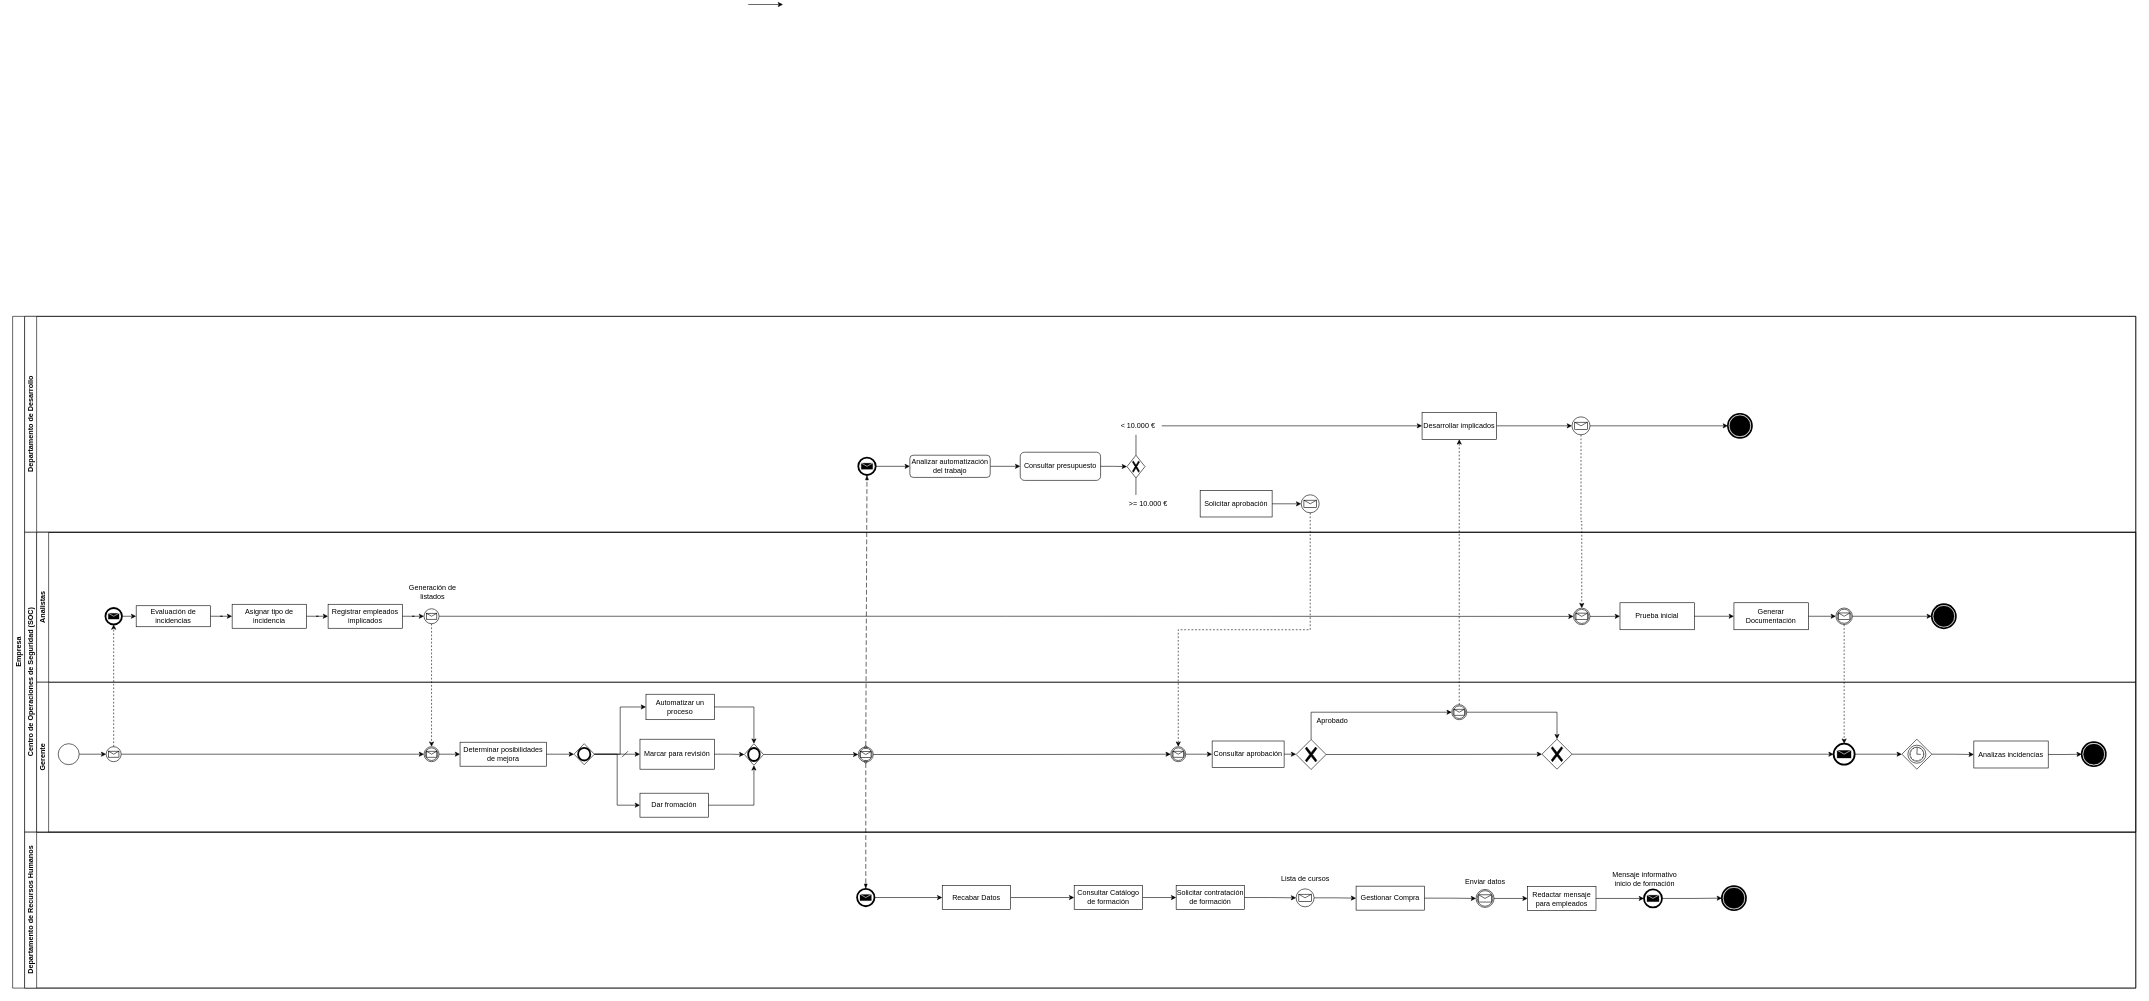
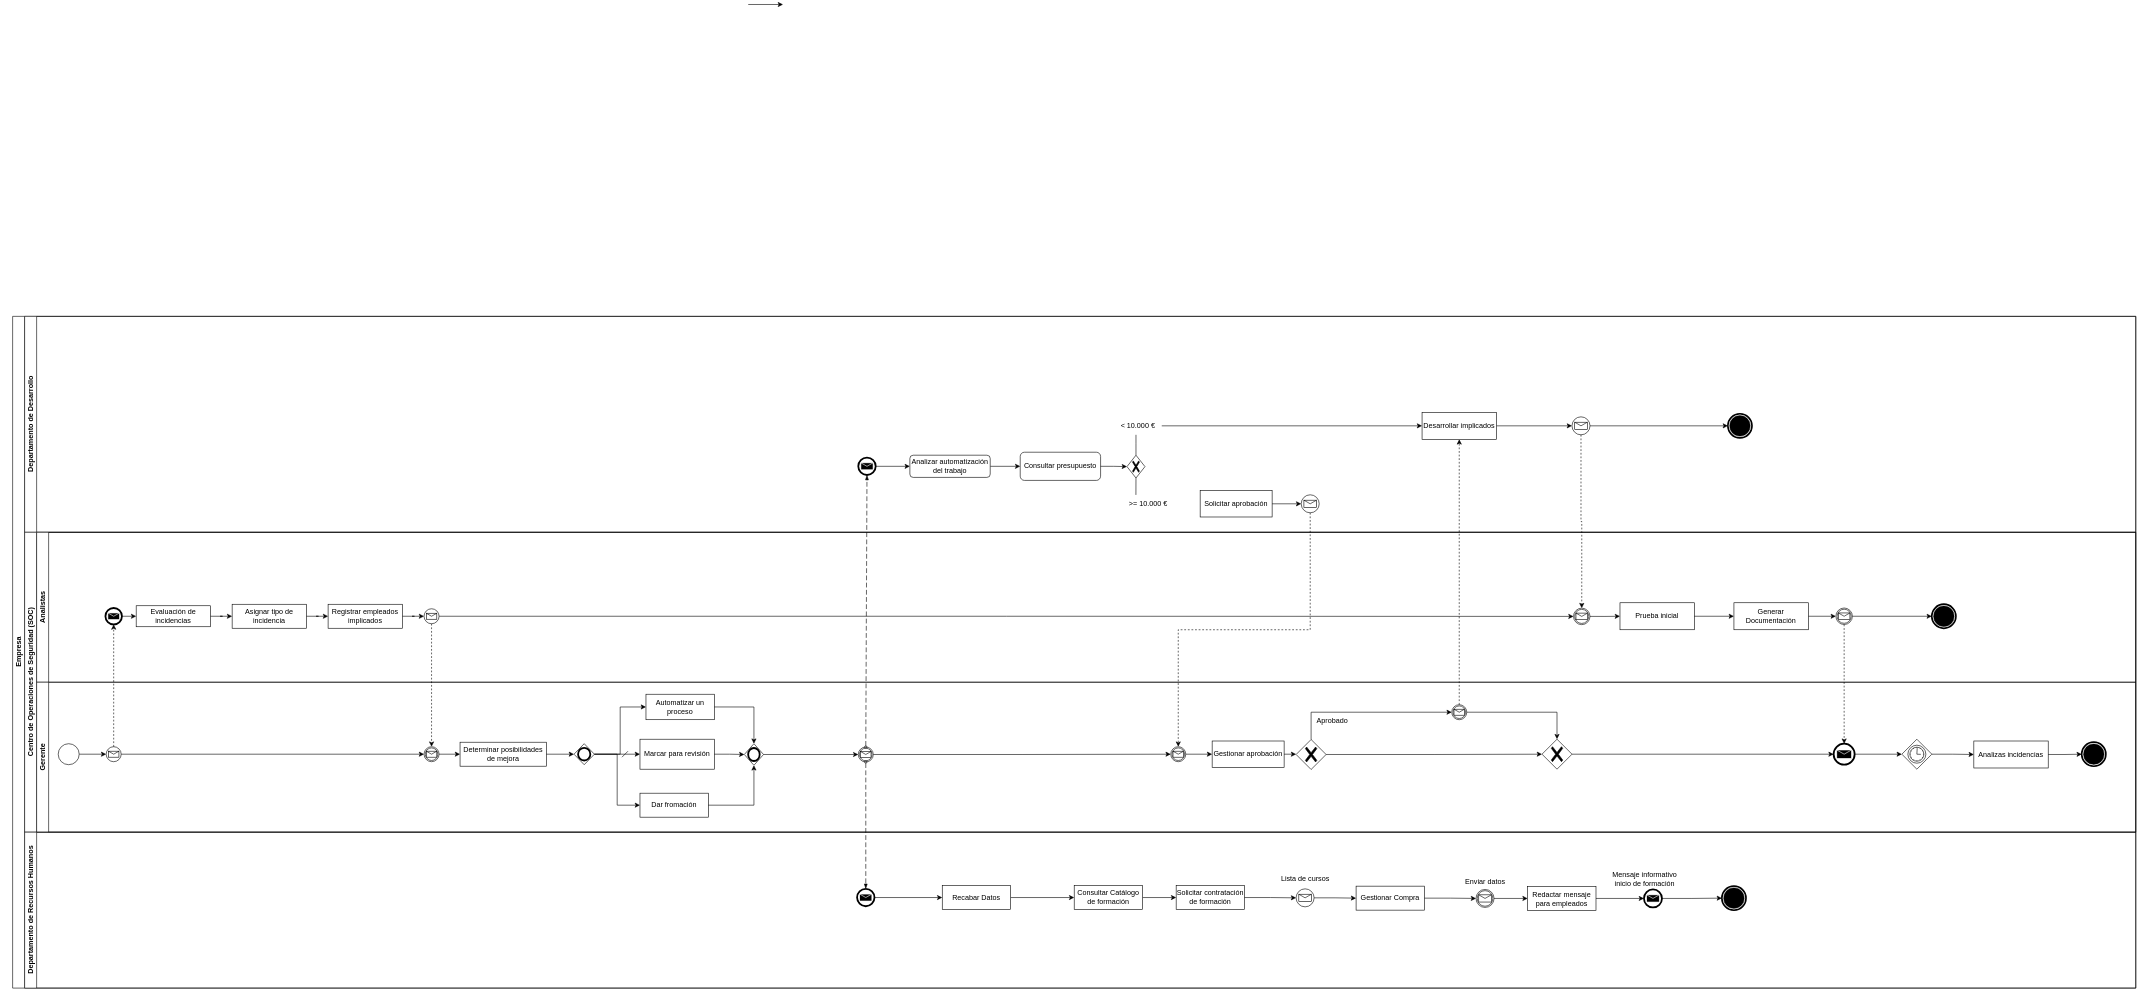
(432, 593) -> none
(1248, 755) -> (1248, 755)
